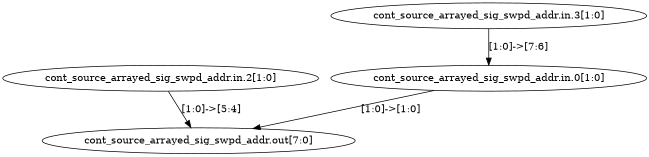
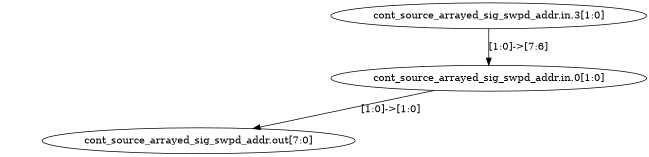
(161, 78) -> none
